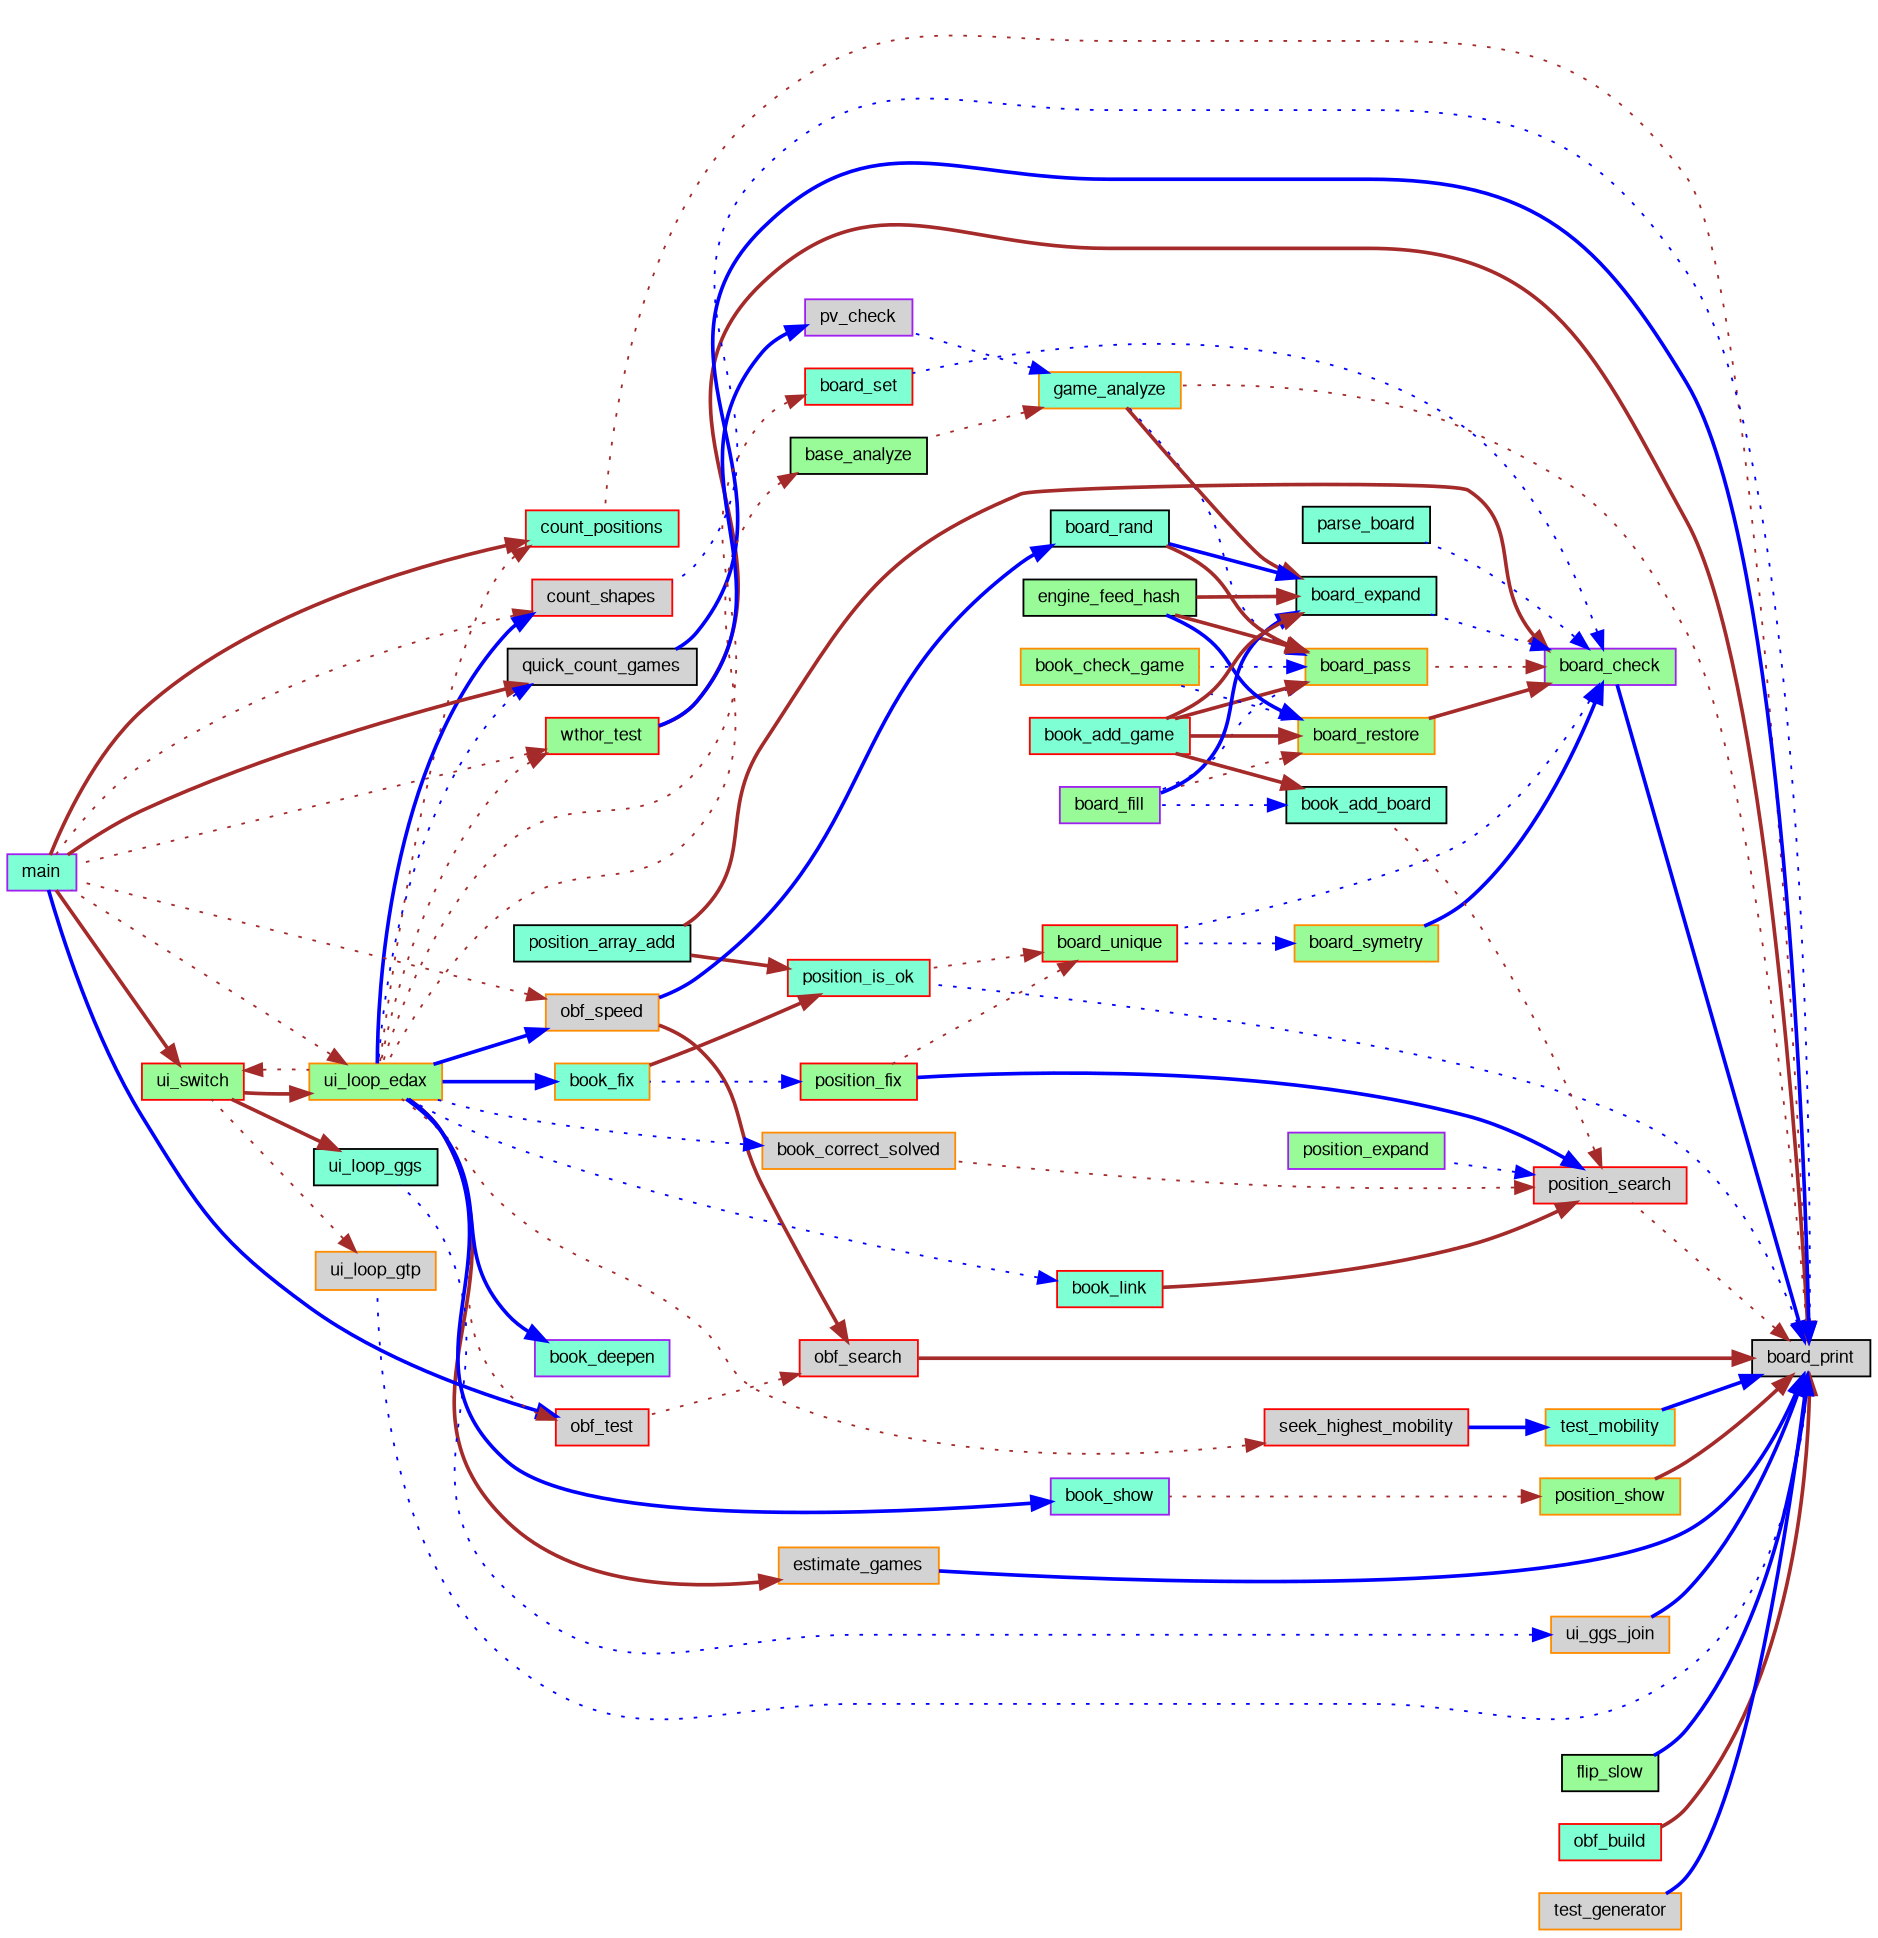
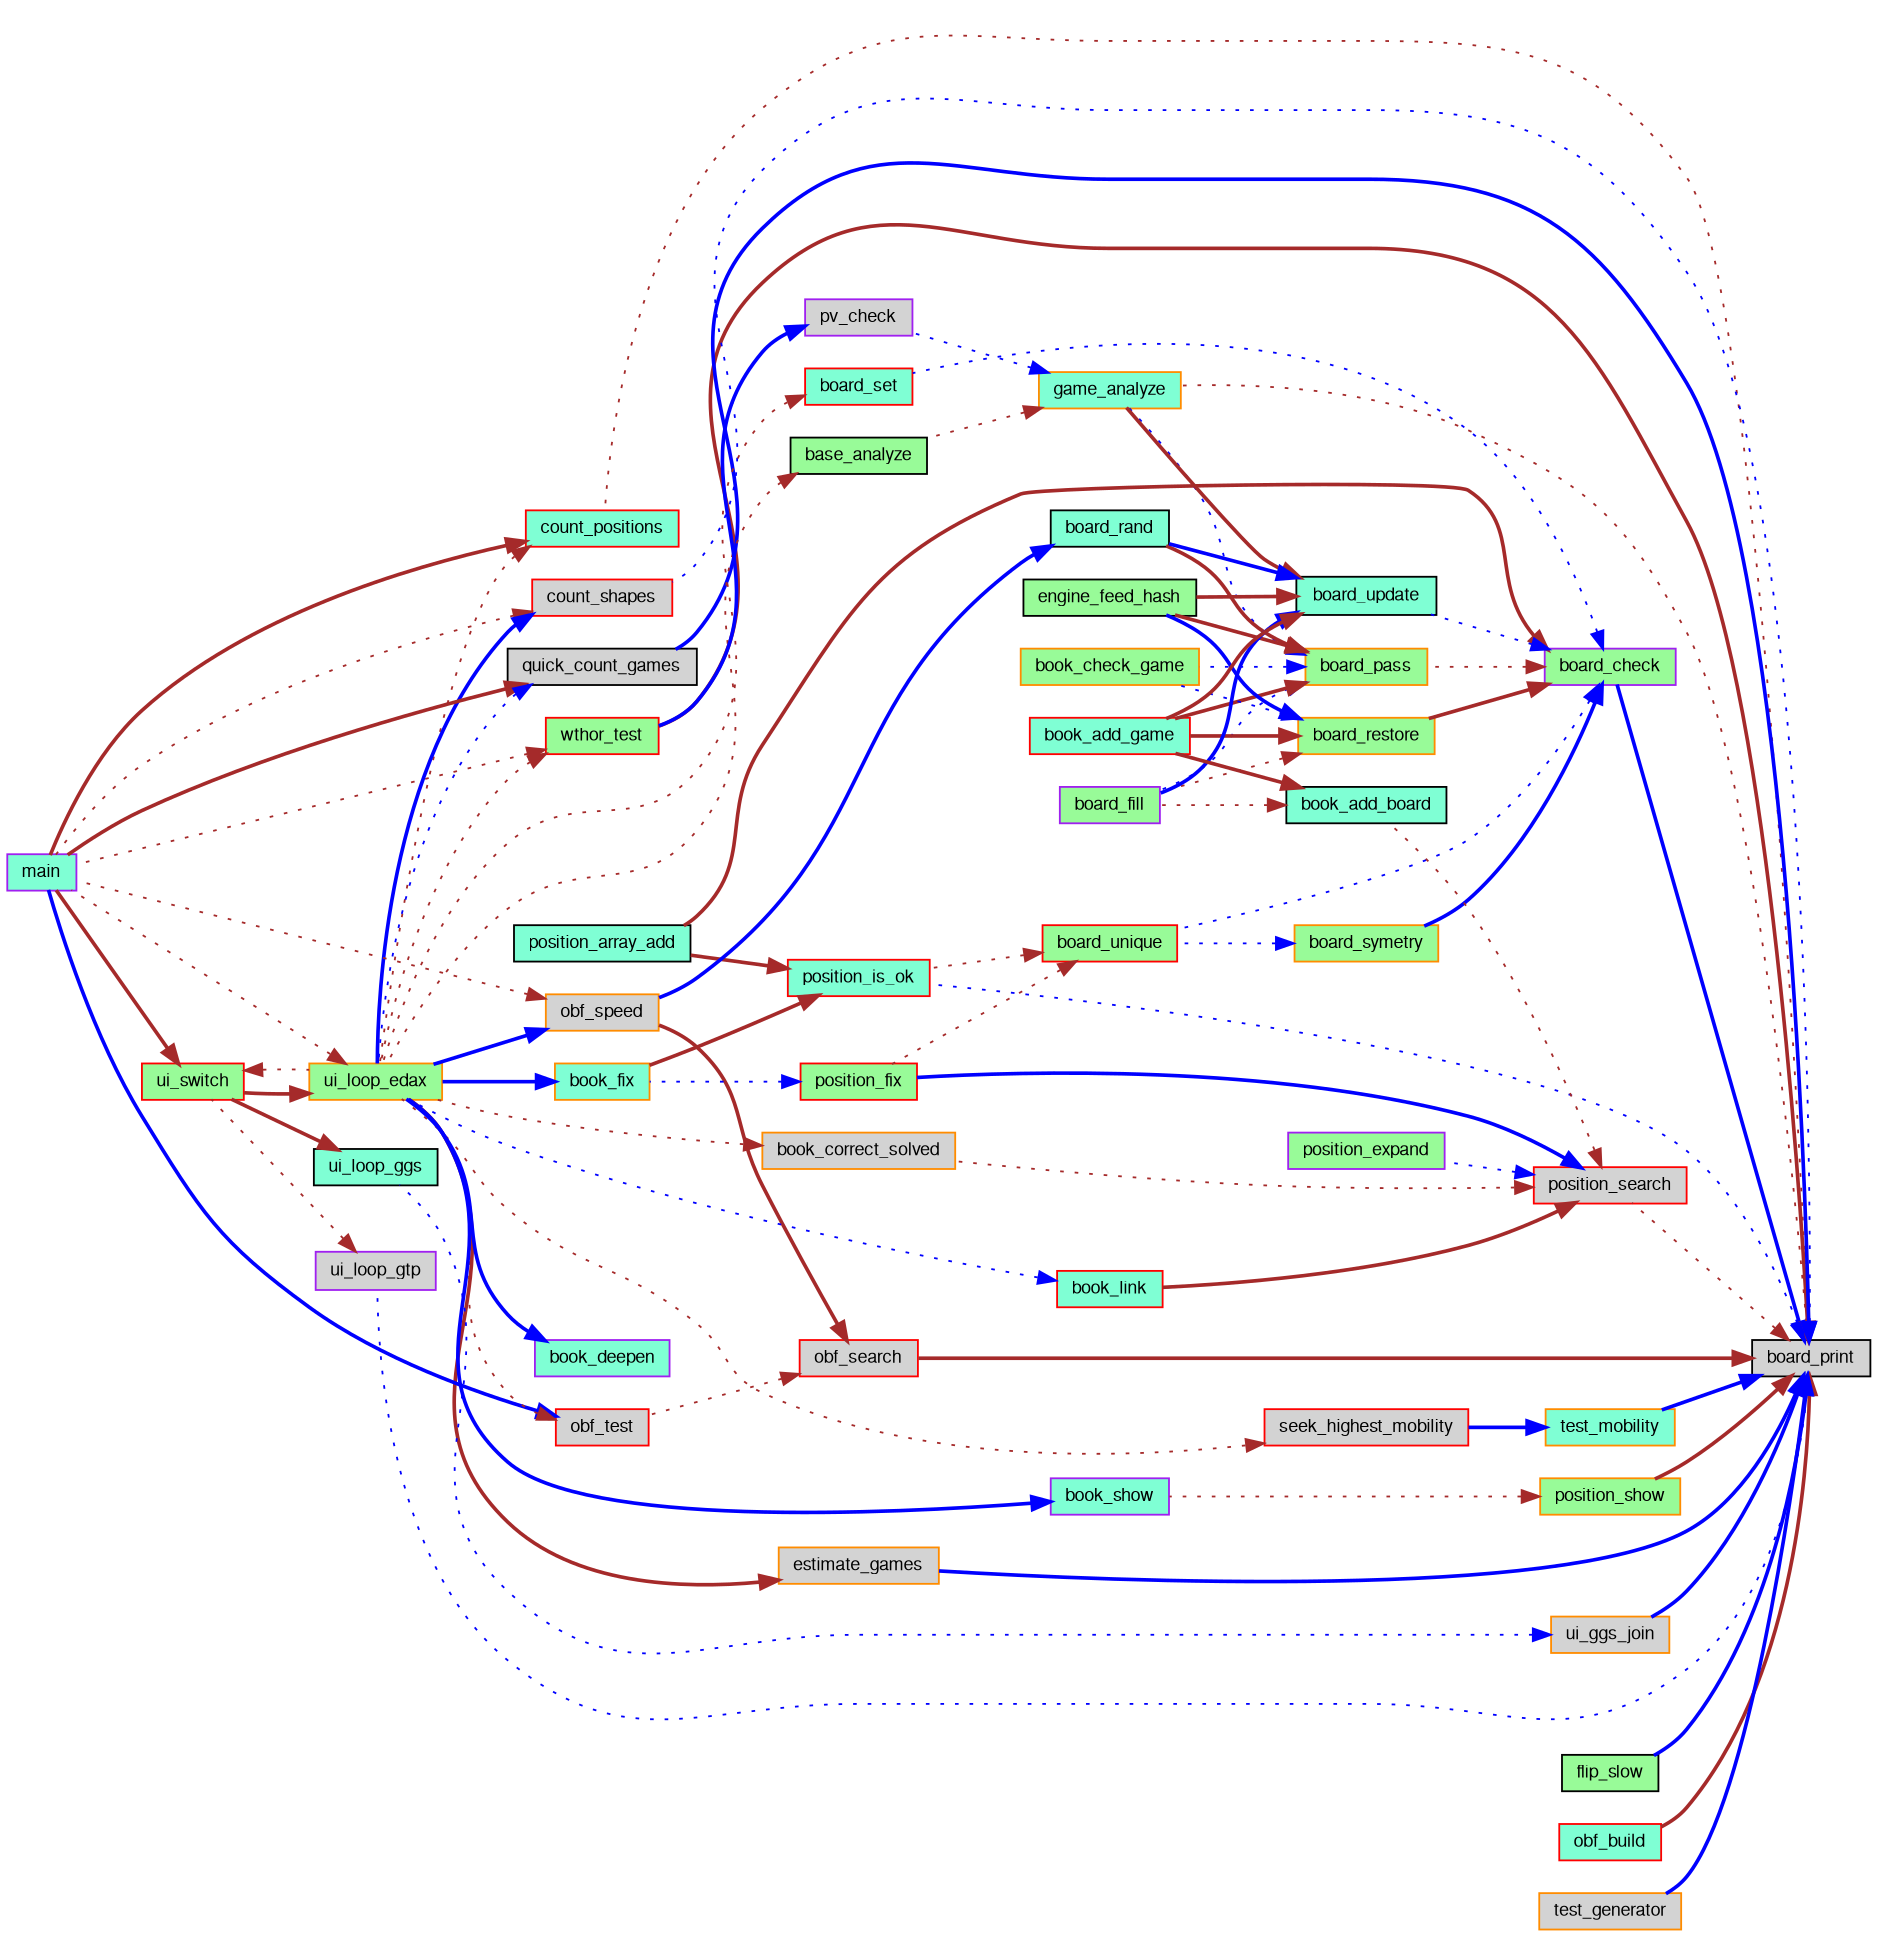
(1366, 525) -> none
(1366, 596) -> (1366, 596)
(1214, 805) -> (1214, 805)
(588, 1129) -> (588, 1129)
(376, 1271) -> (376, 1271)
